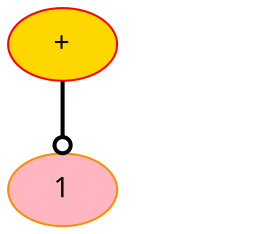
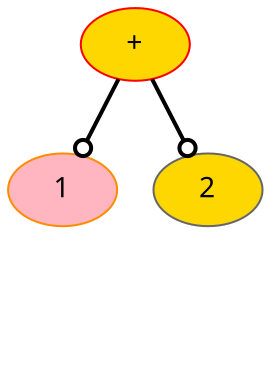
none -> (208, 190)
